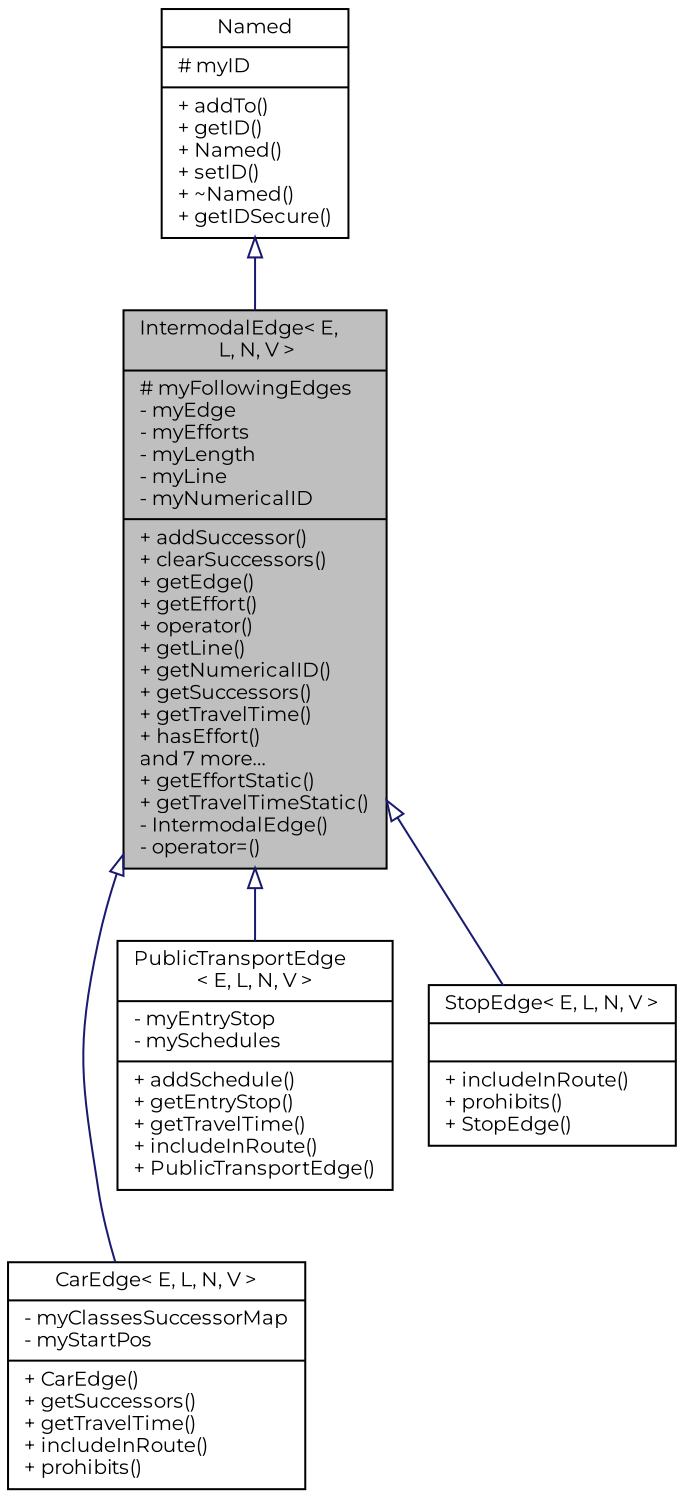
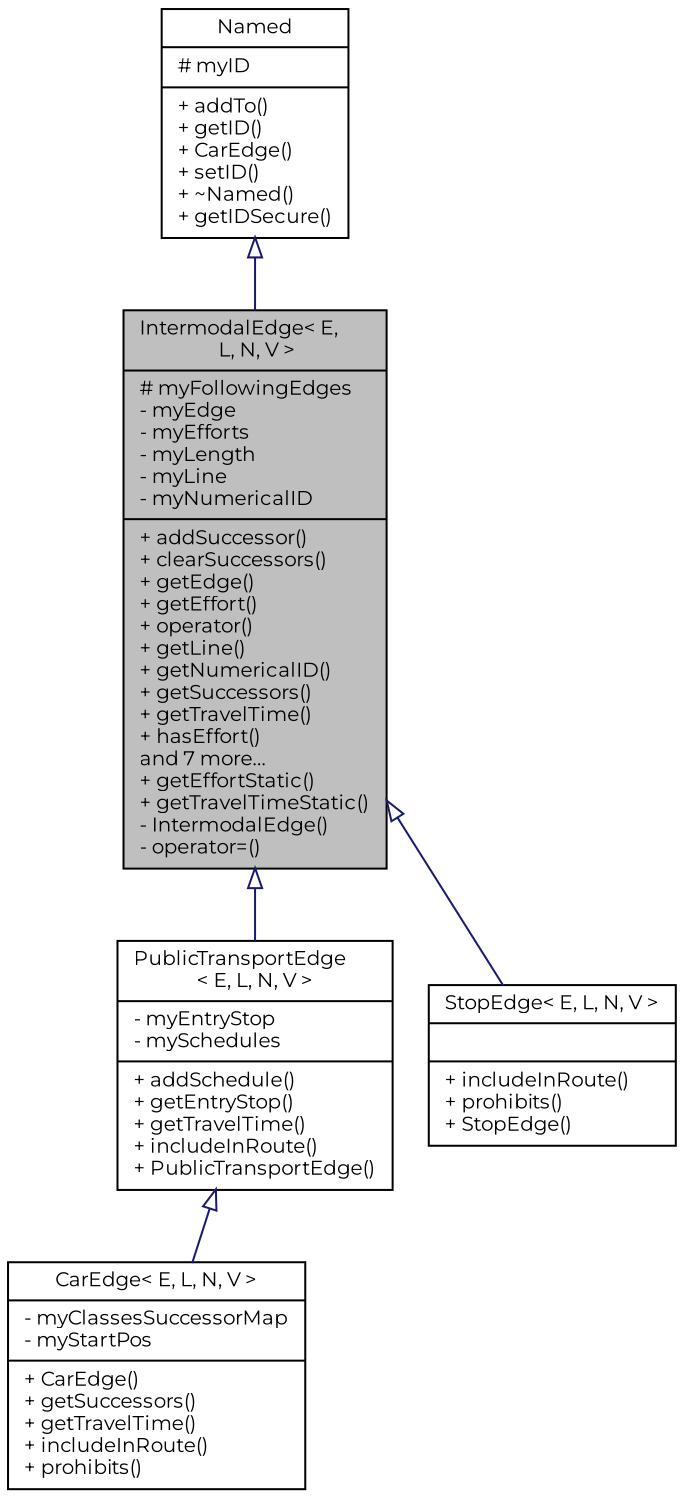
(230, 151) -> (236, 151)
(84, 1068) -> (201, 1236)
